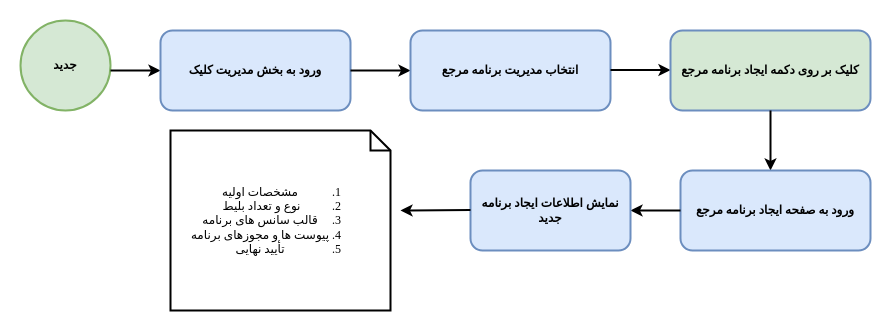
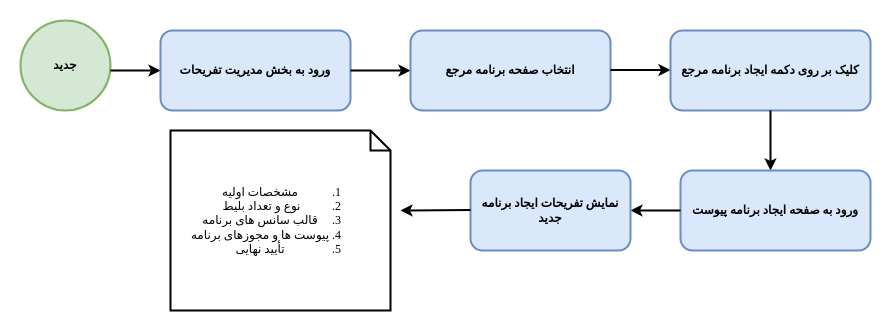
(256, 71) -> (256, 71)
(511, 71) -> (511, 71)
(771, 71) -> (771, 71)
(551, 211) -> (551, 211)
(776, 211) -> (776, 211)
